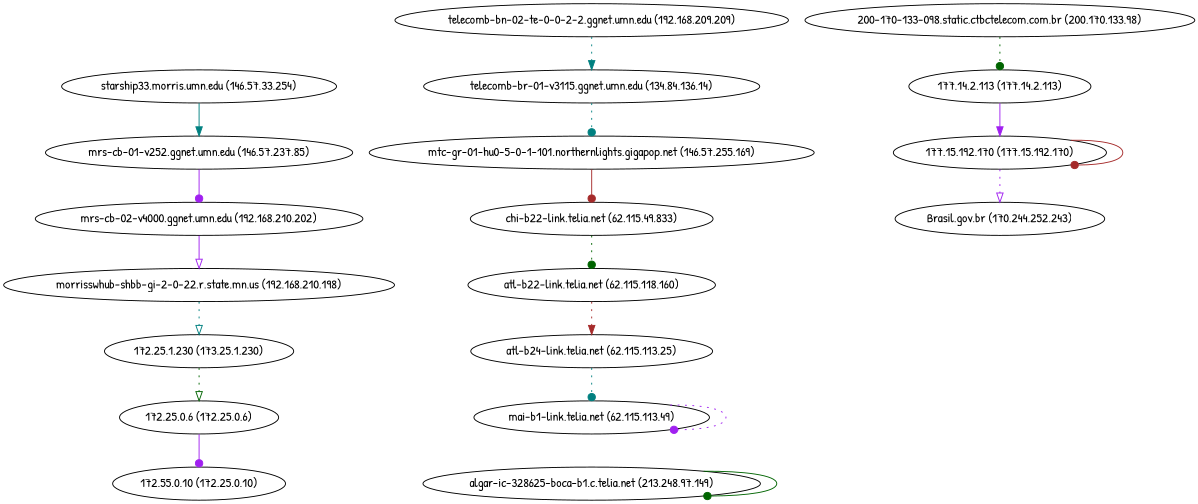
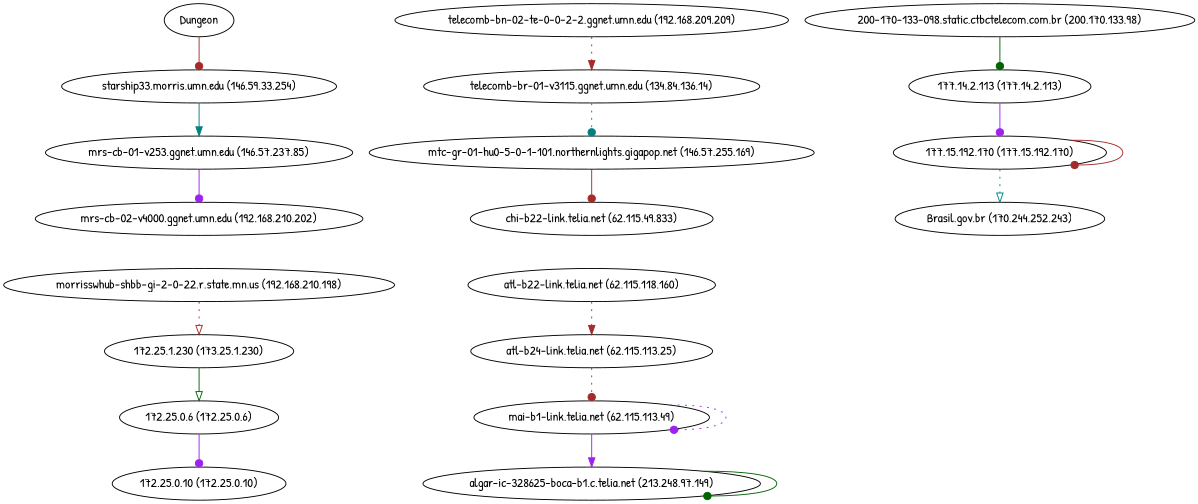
none -> (199, 20)
(592, 49) -> (592, 49)
(1000, 50) -> (1000, 50)
(199, 86) -> (199, 86)
(1000, 116) -> (1000, 116)
(199, 153) -> (199, 153)
(1000, 181) -> (1000, 181)
(199, 247) -> none
(592, 248) -> none
(199, 314) -> (199, 314)
(199, 380) -> (199, 380)
(592, 381) -> (592, 381)
none -> (592, 446)
(199, 484) -> (199, 484)
